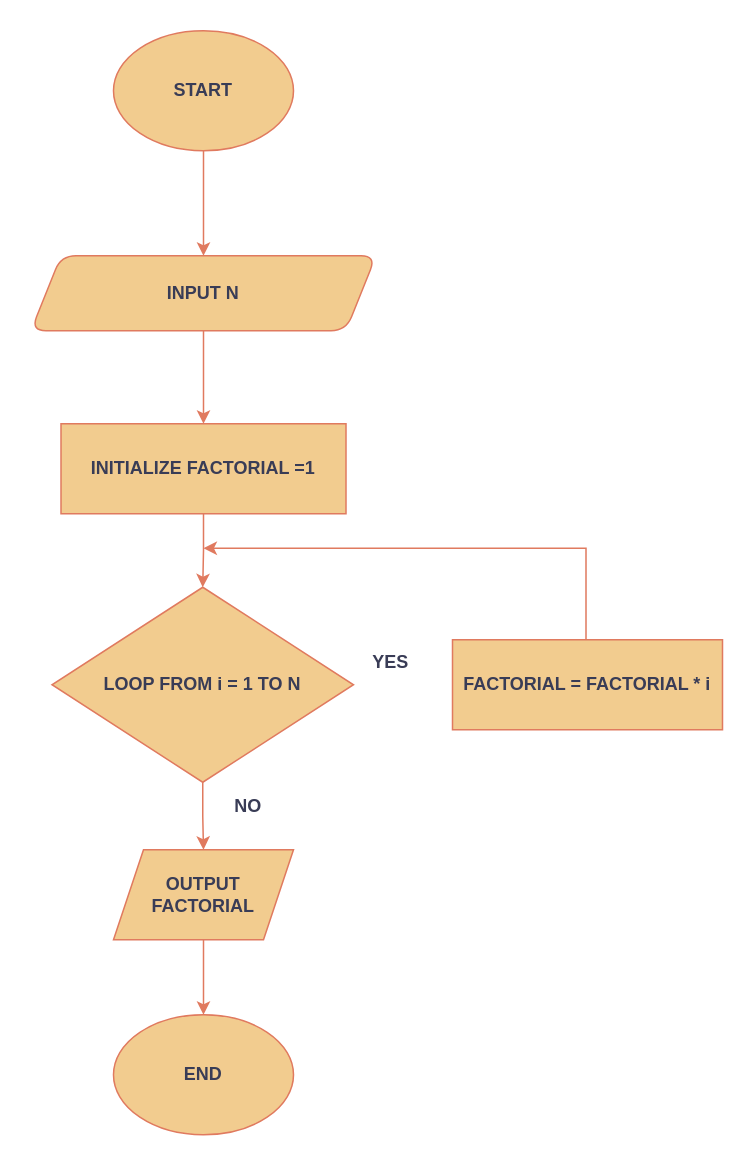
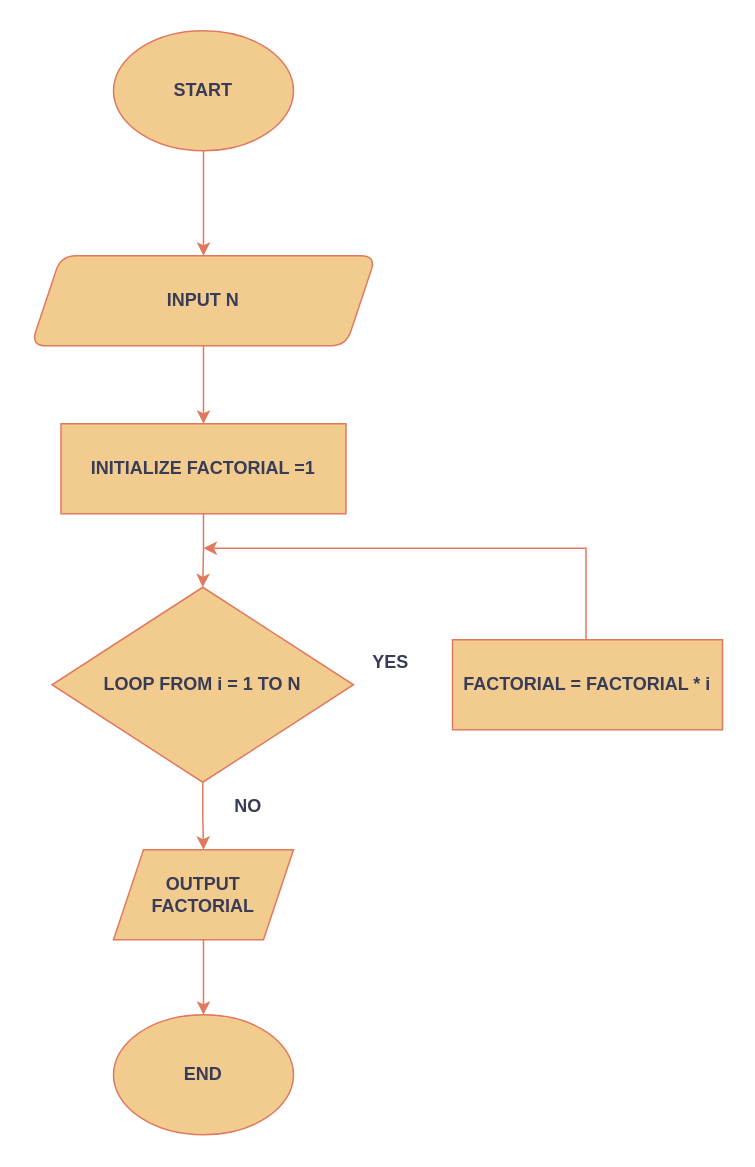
(203, 293) -> (203, 301)
